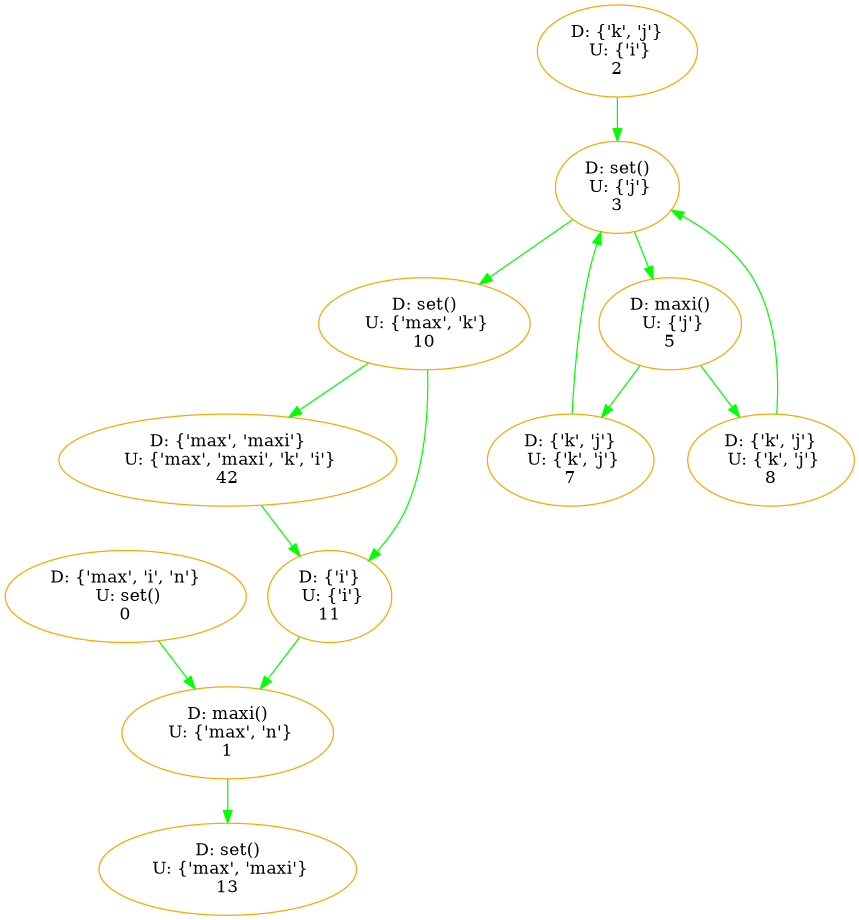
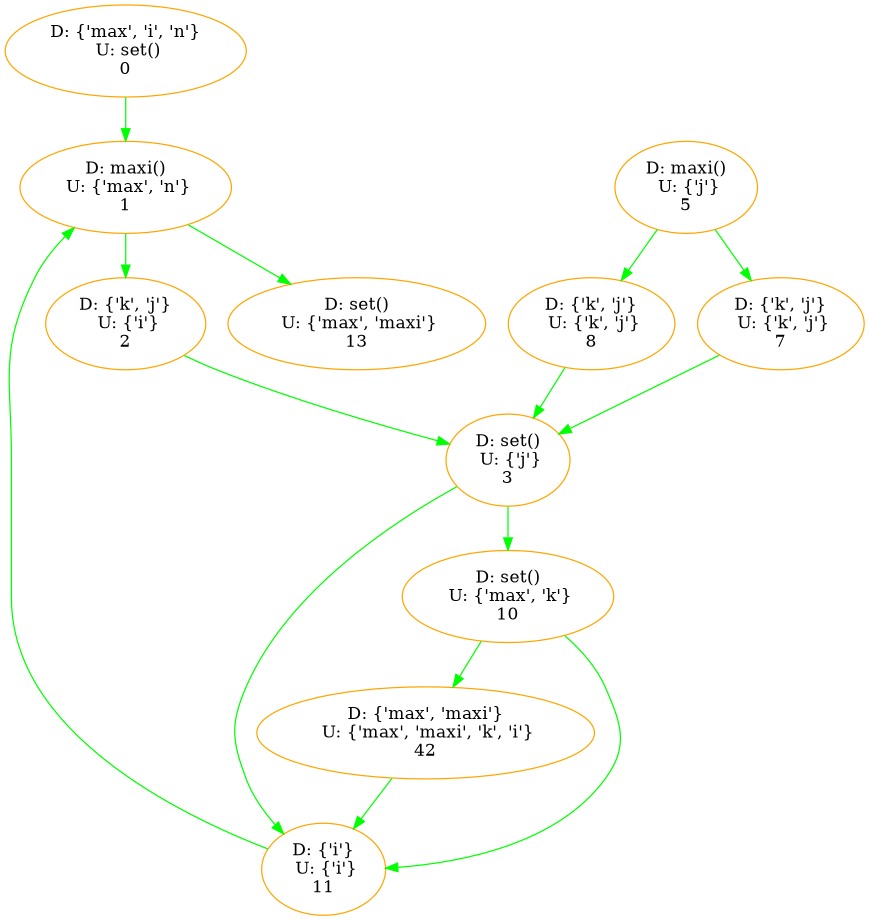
none -> (126, 249)
(641, 250) -> (284, 625)
